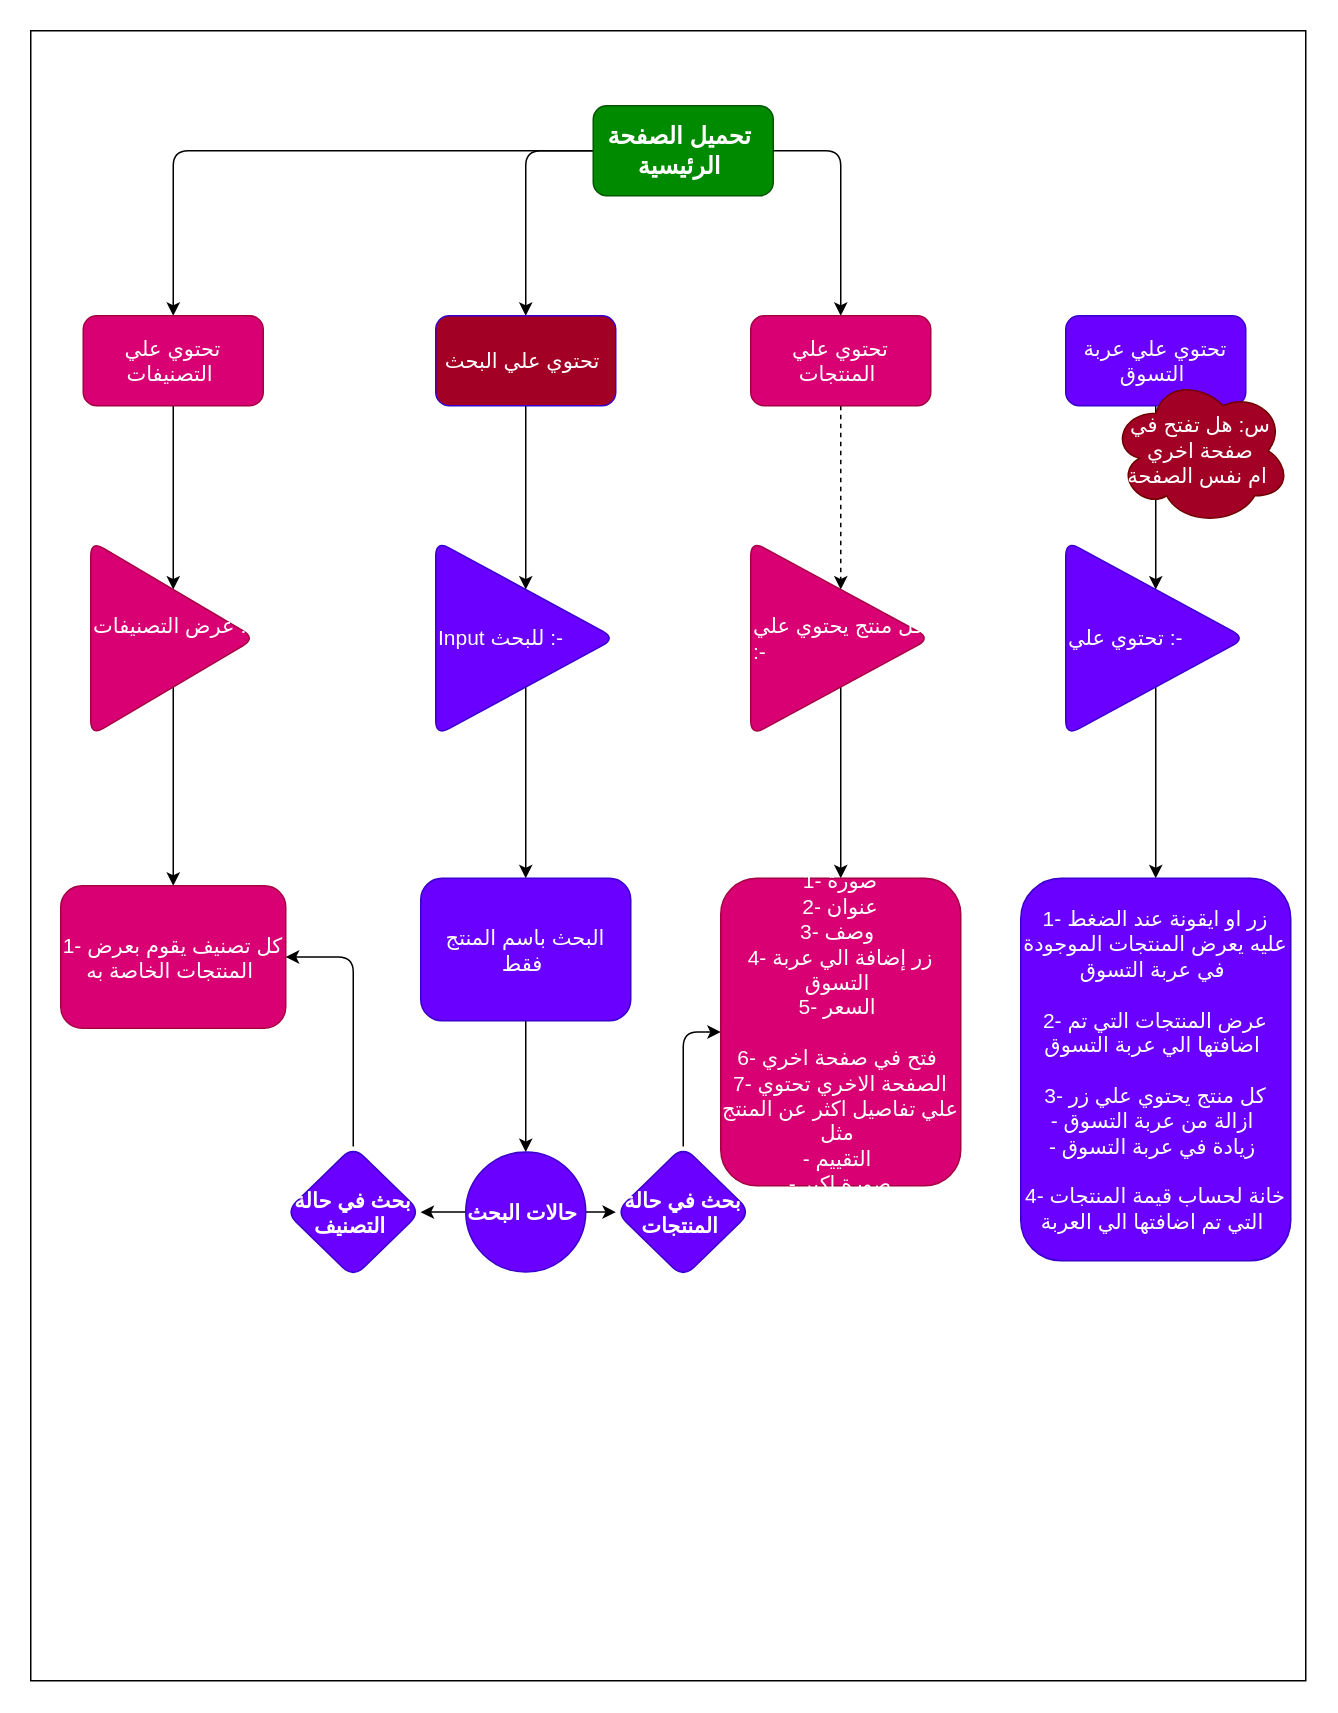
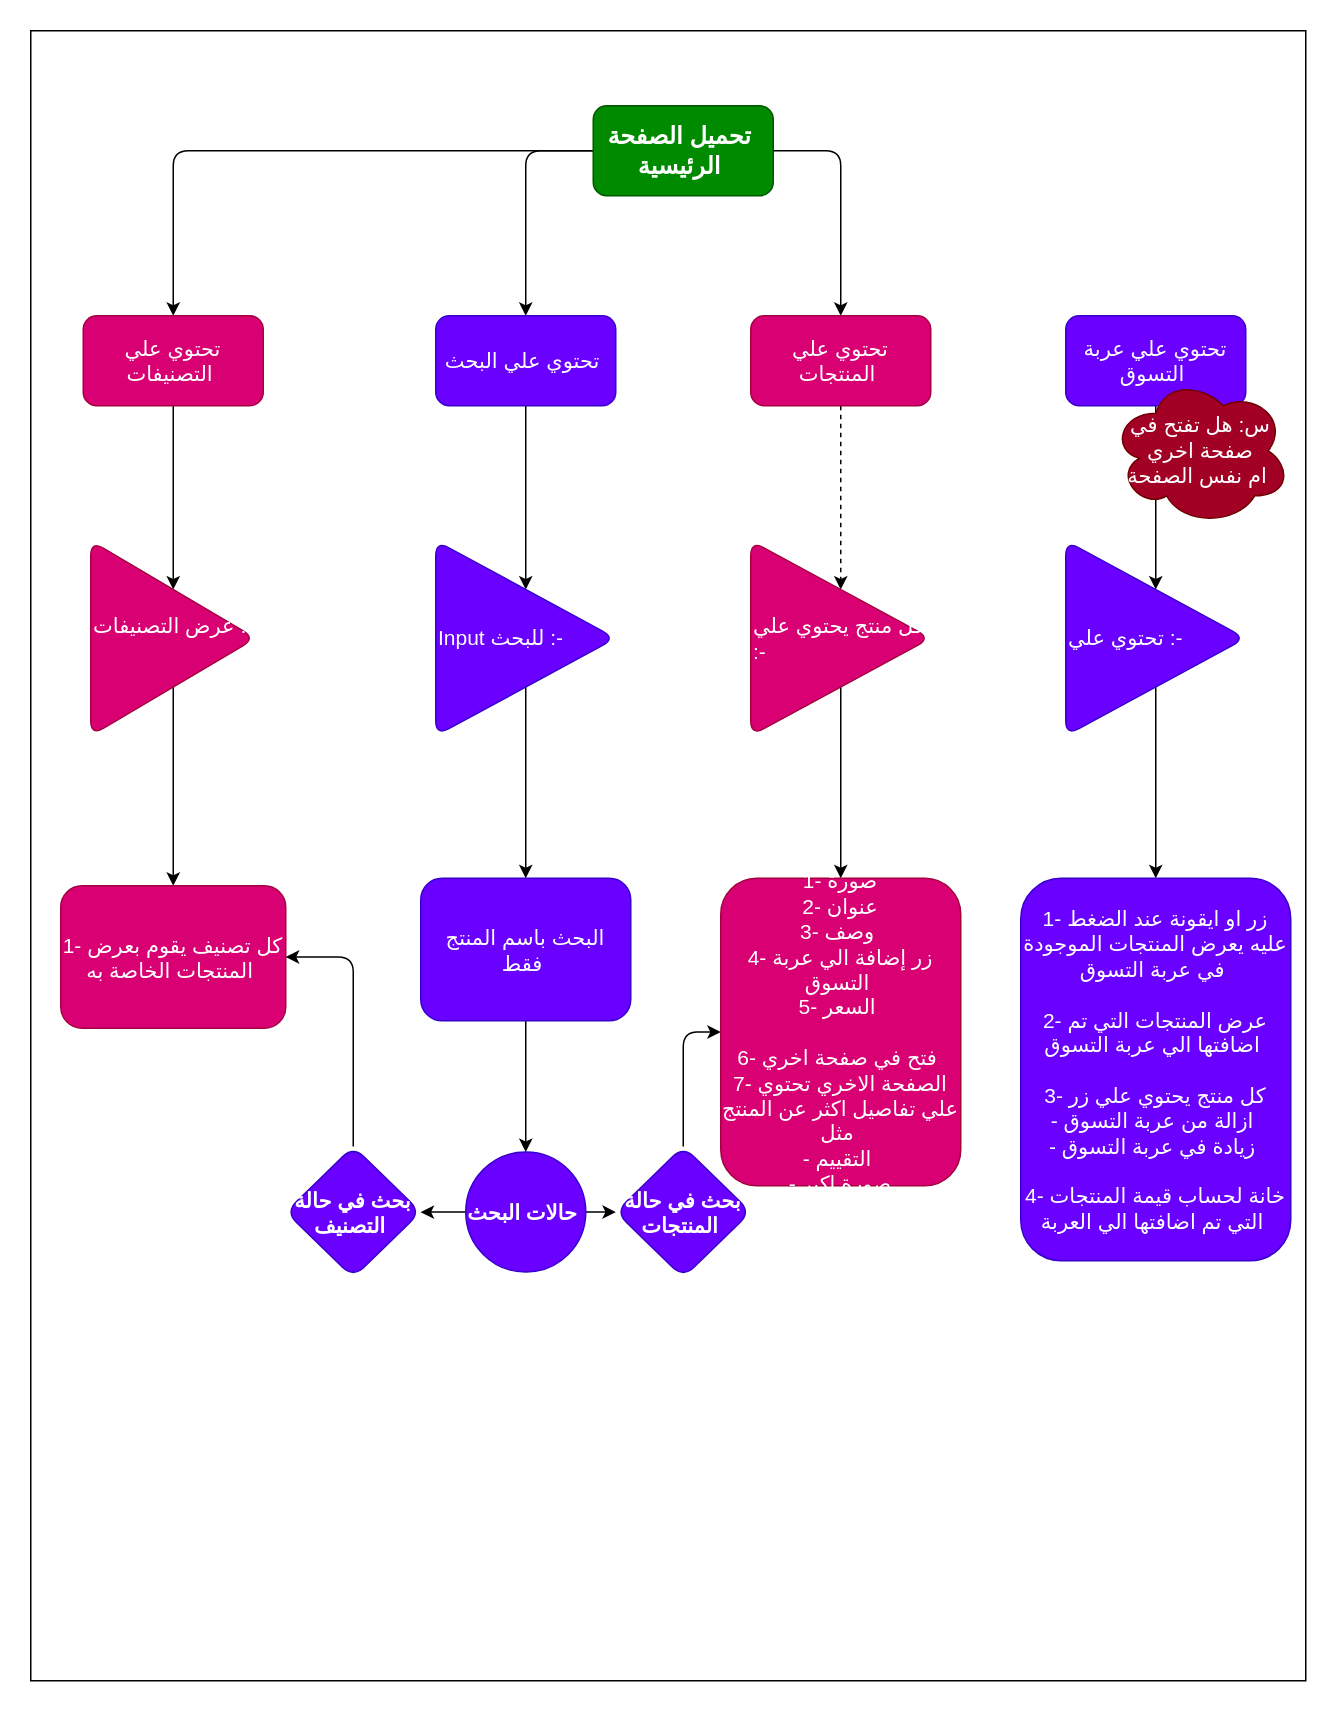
(526, 361) -> (526, 361)
